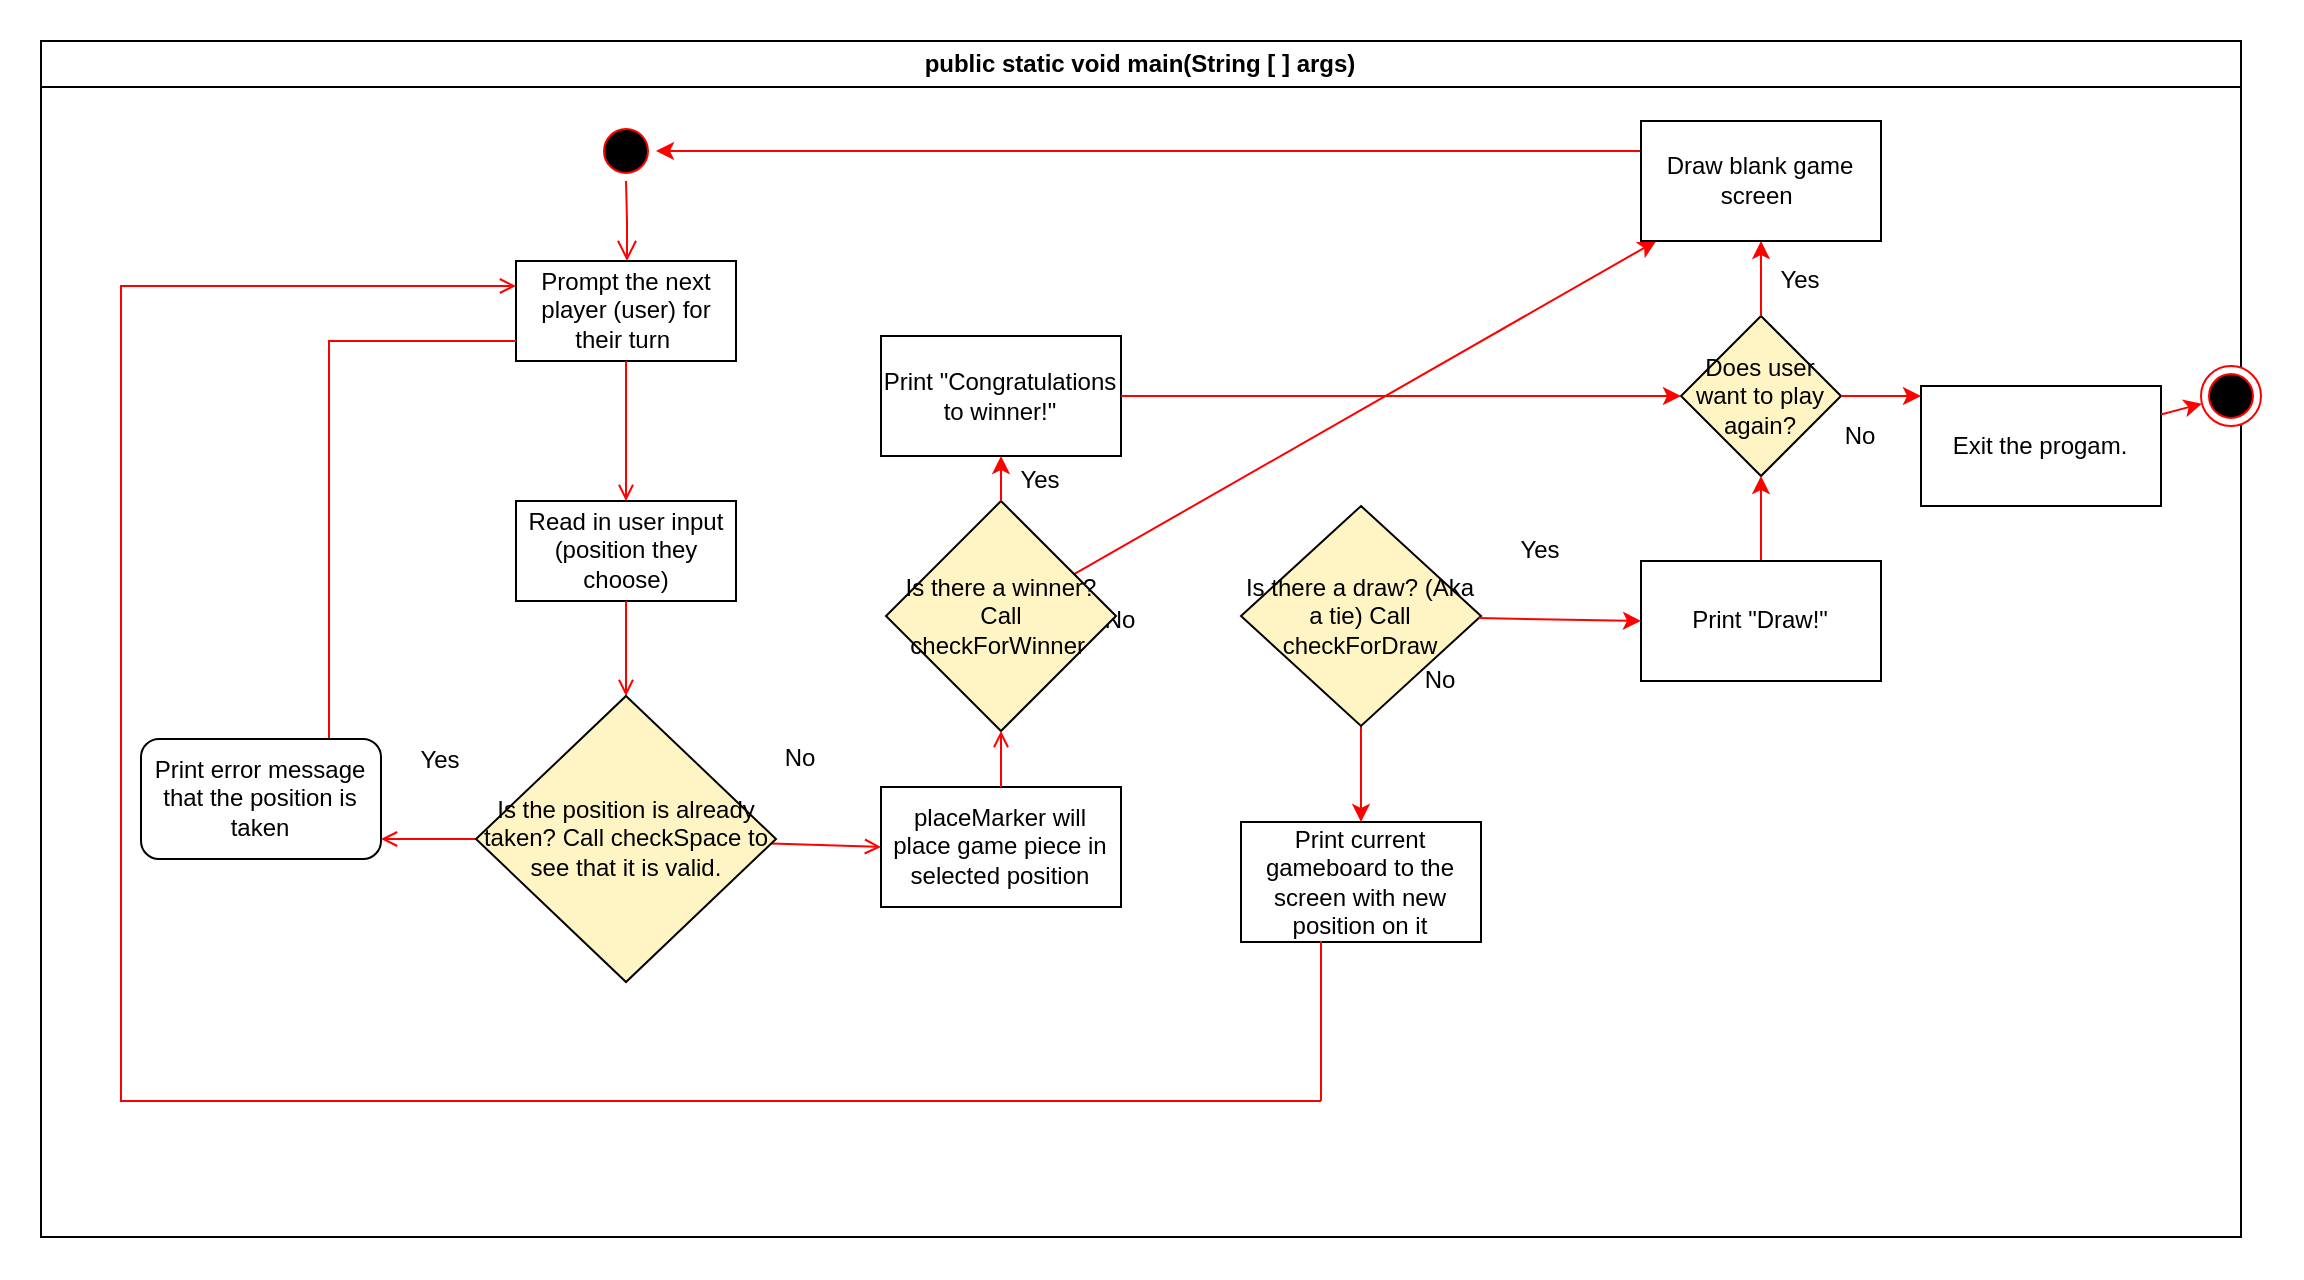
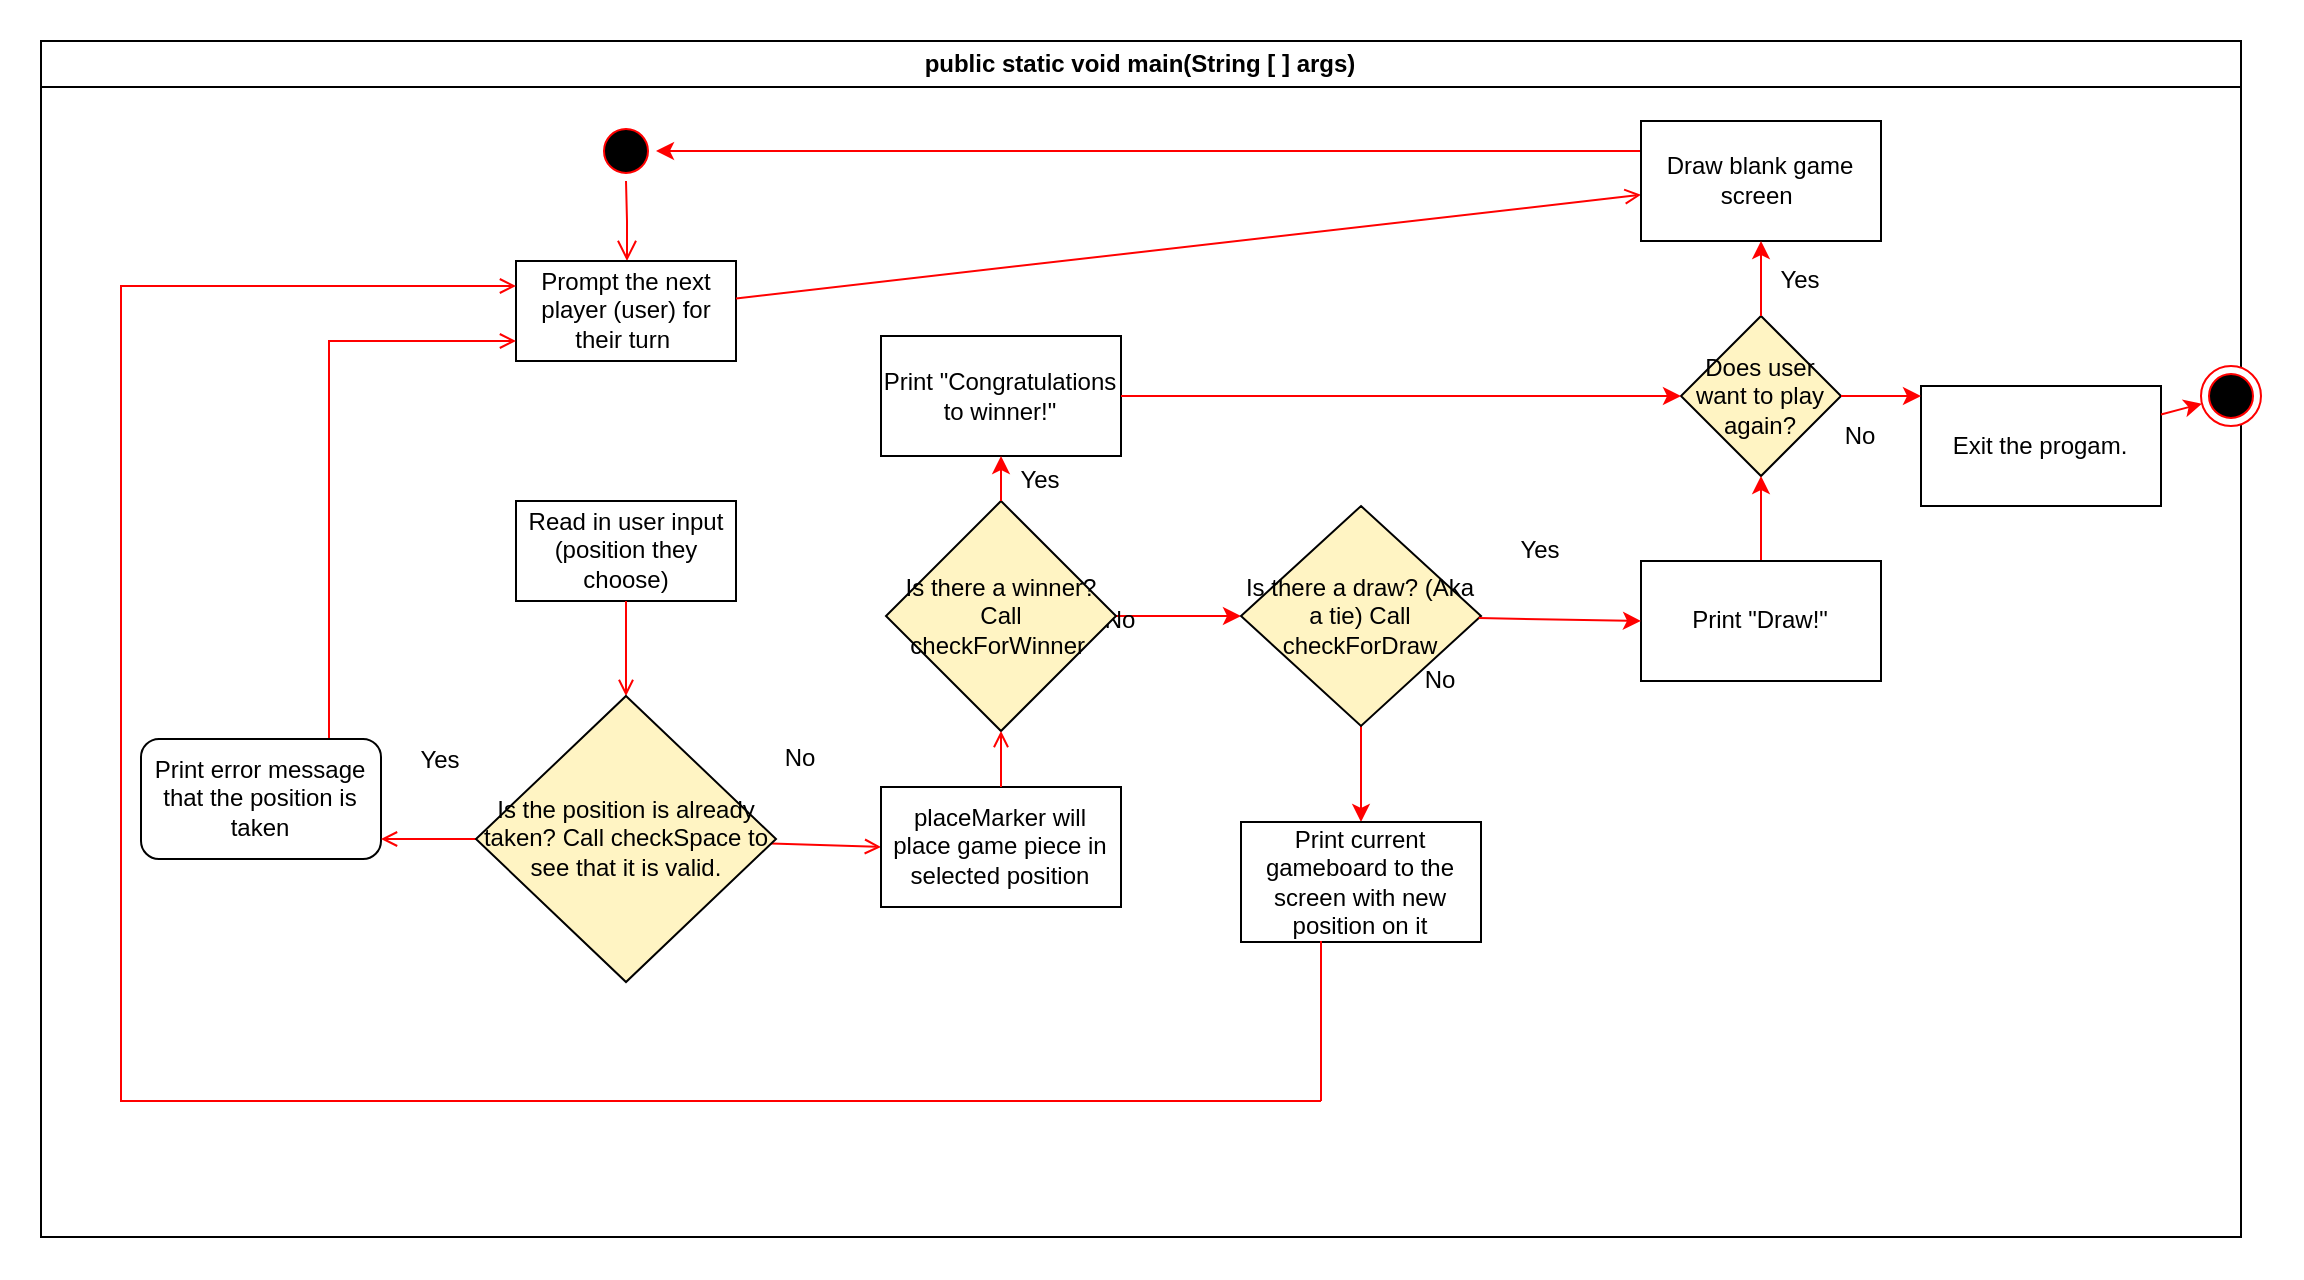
(510, 341) -> (508, 341)
(626, 428) -> (1186, 247)
(1226, 487) -> (1172, 616)
